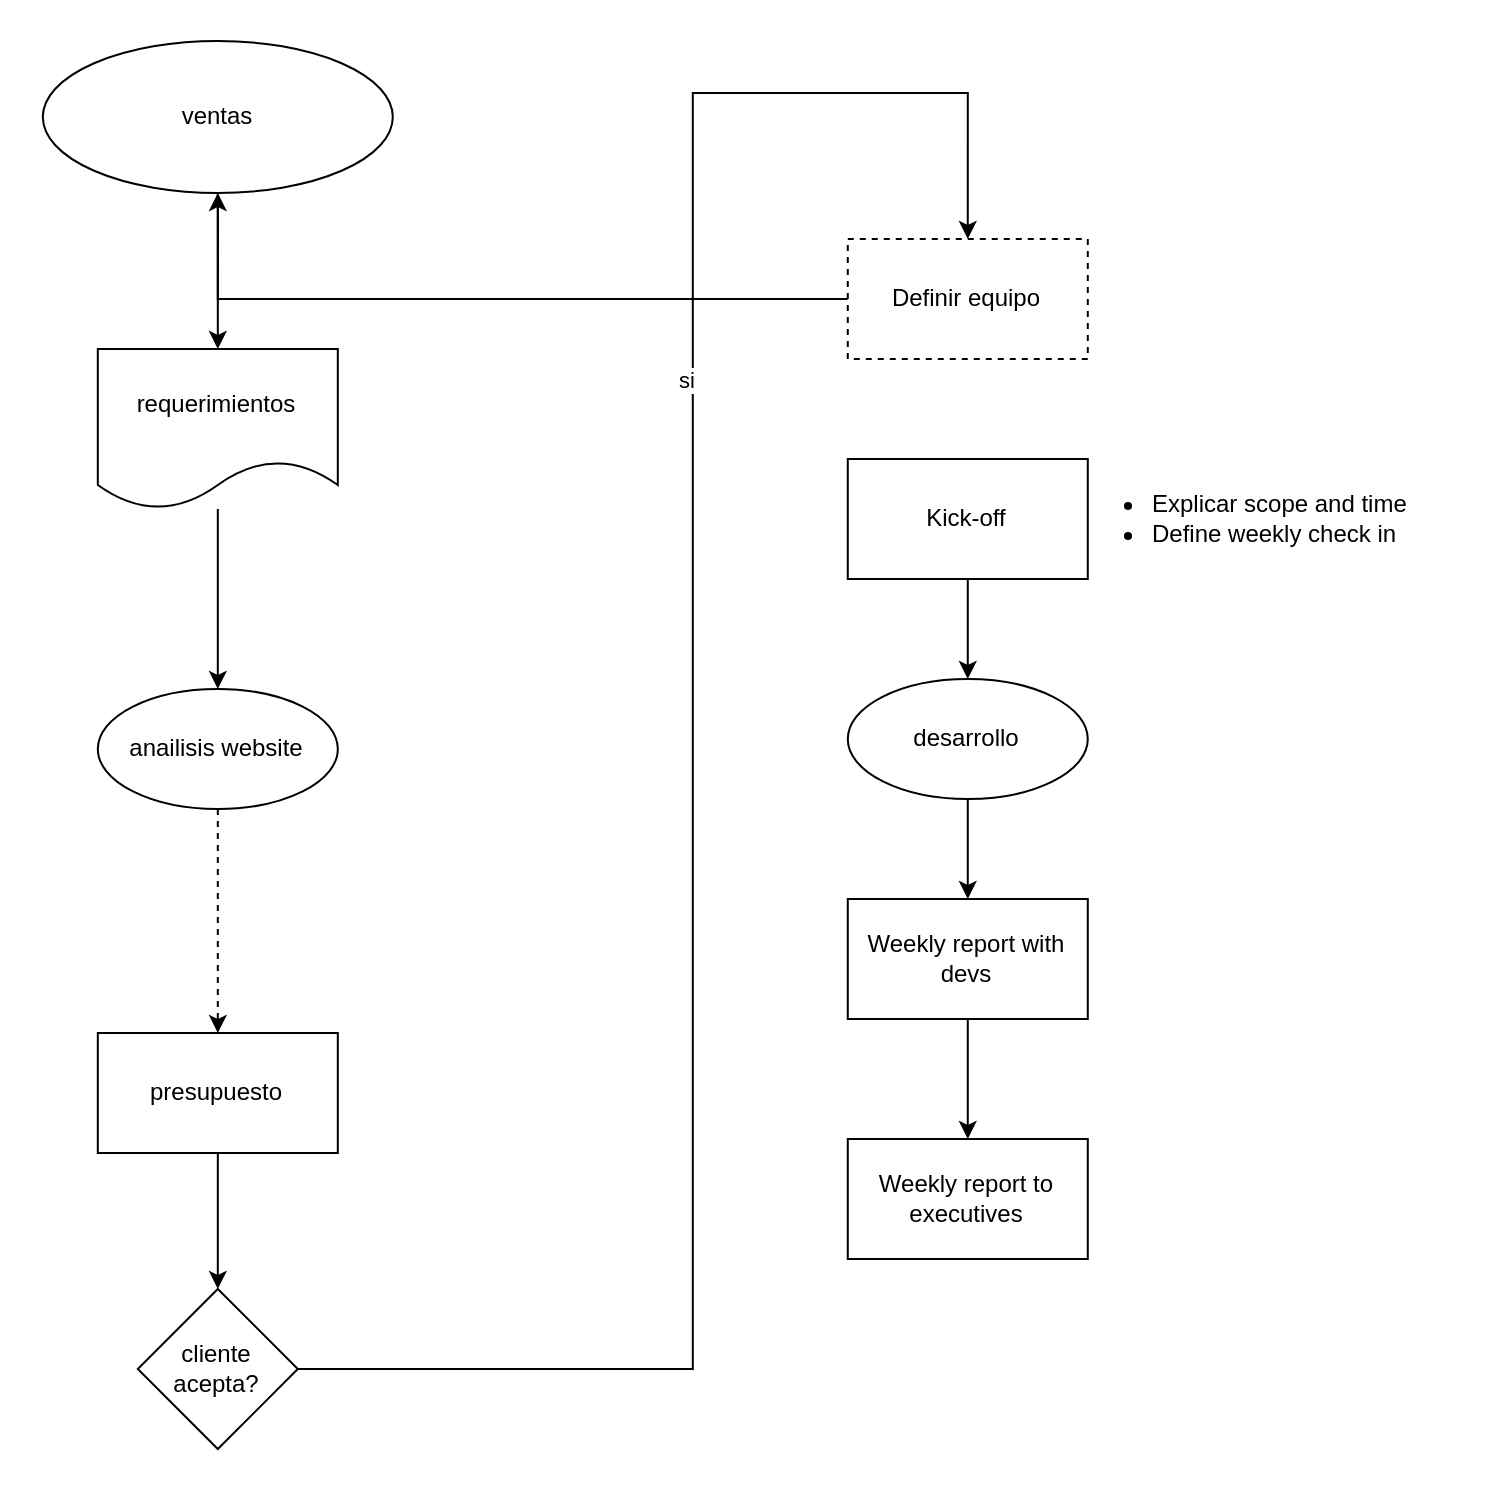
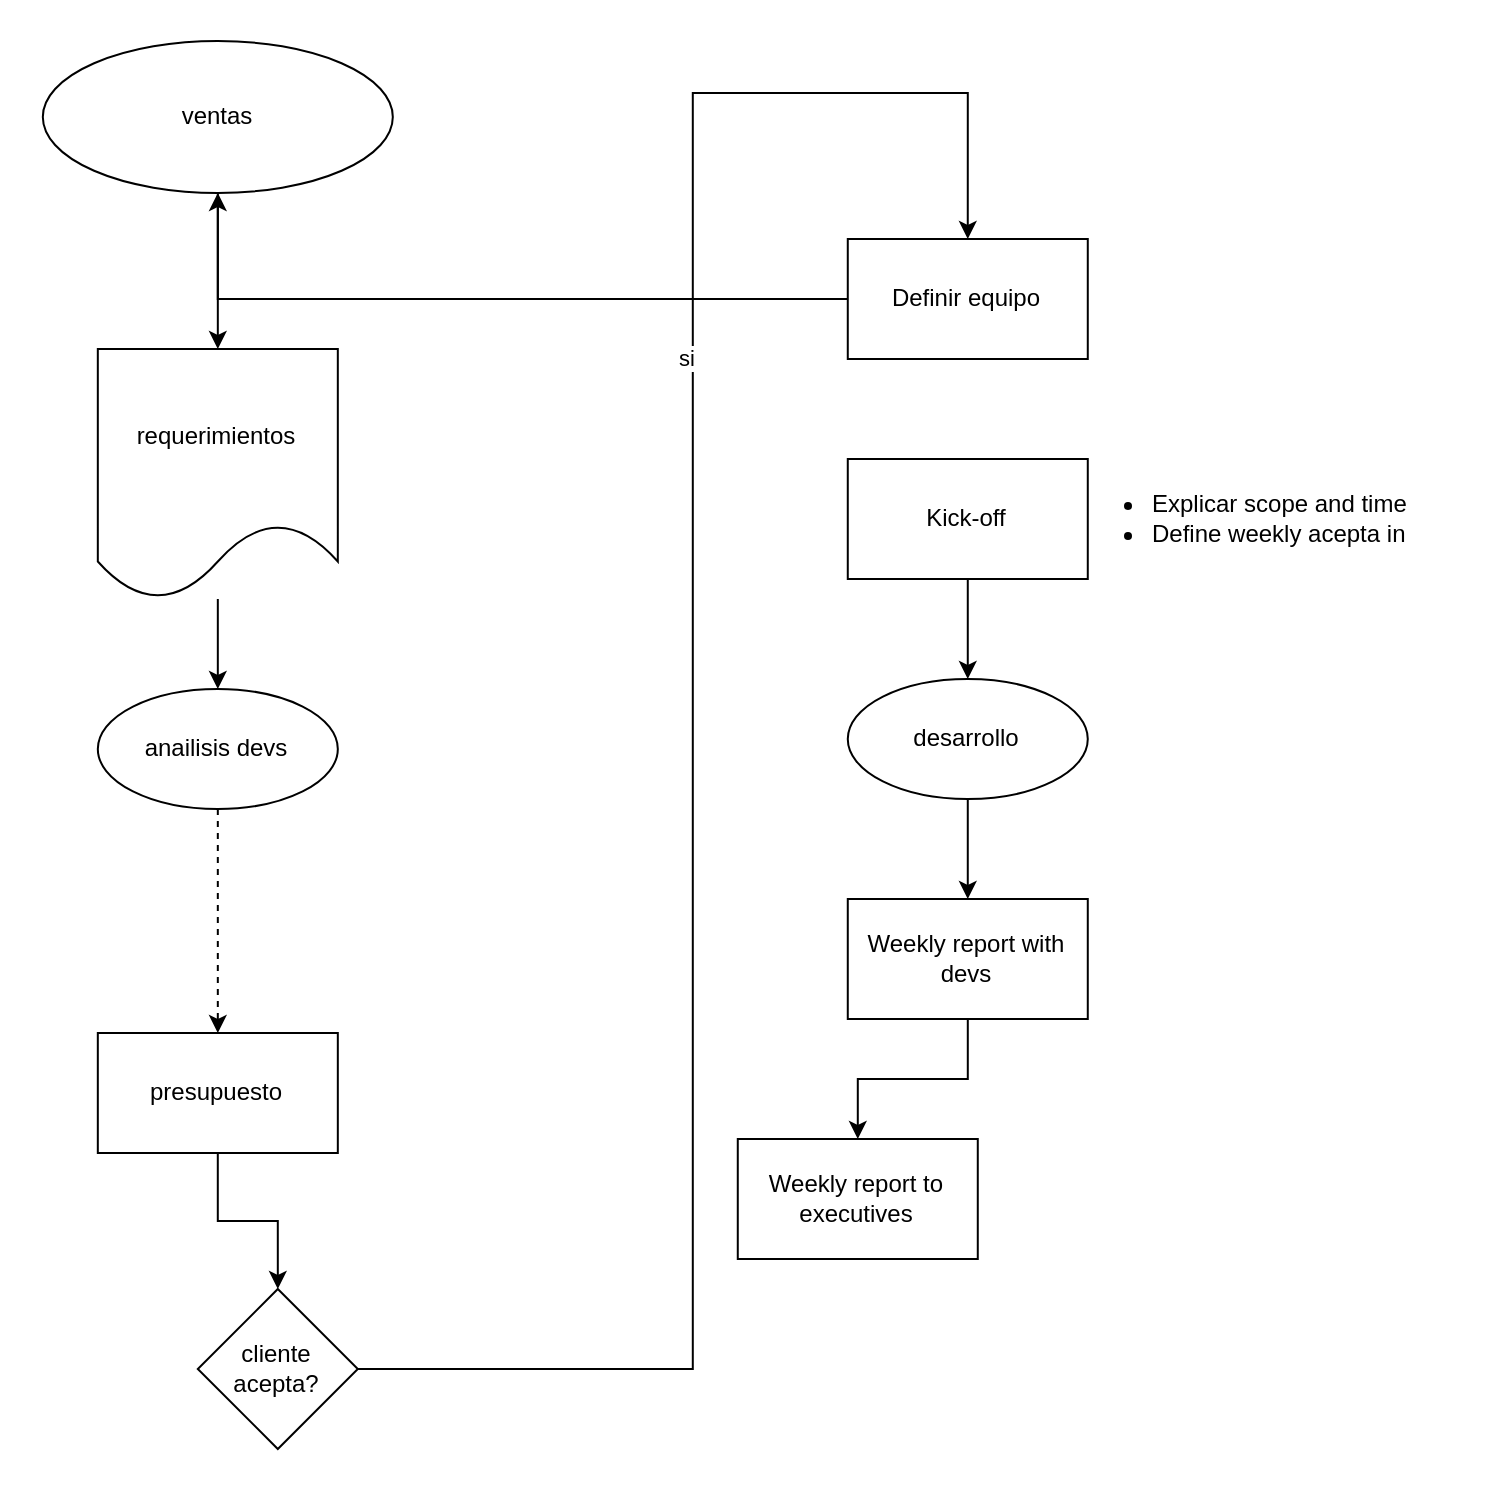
(968, 299) -> (968, 299)
(218, 429) -> (218, 474)
(1209, 519) -> (1209, 519)
(217, 749) -> (217, 749)
(968, 1199) -> (858, 1199)
(218, 1369) -> (278, 1369)
